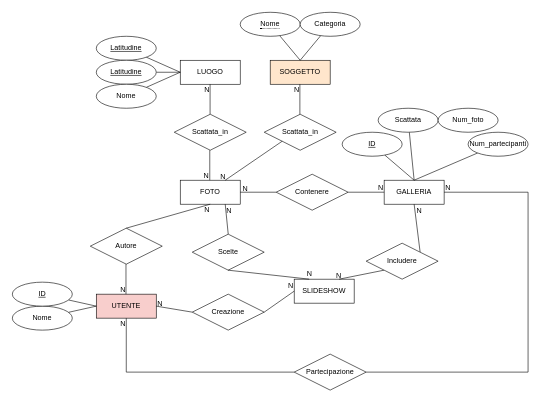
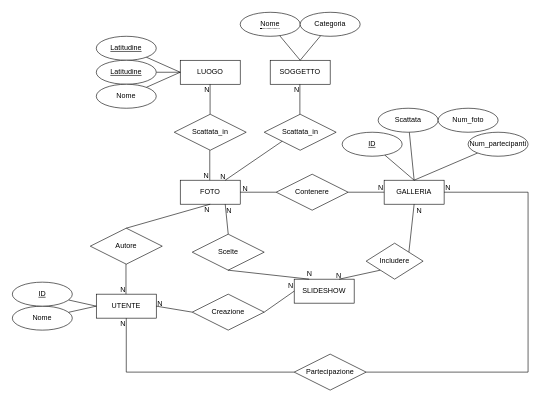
(300, 72) -> (300, 72)
(402, 261) -> (395, 261)
(126, 306) -> (126, 306)
